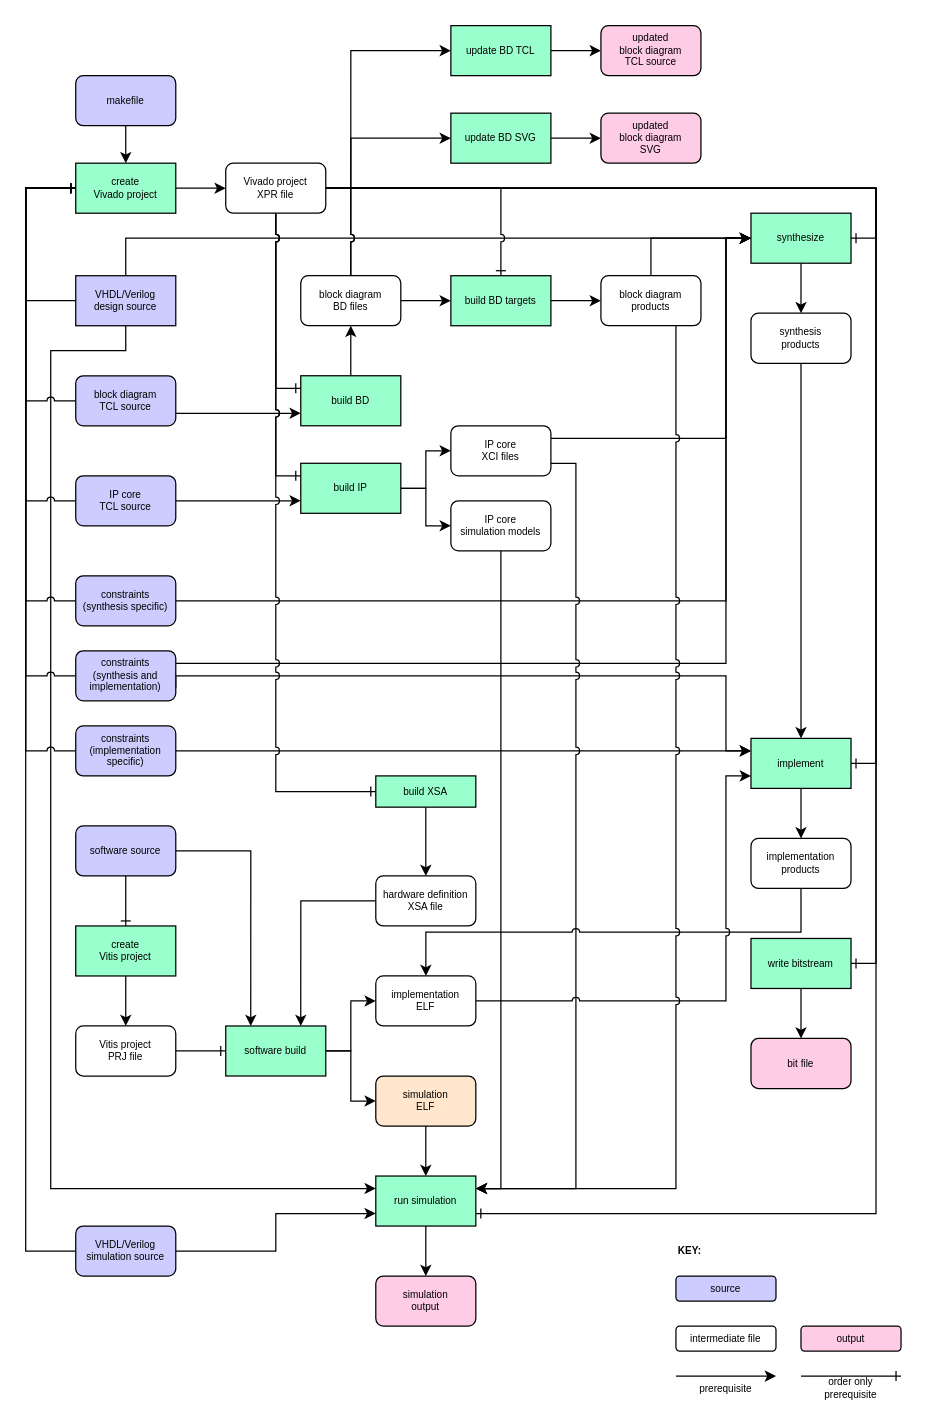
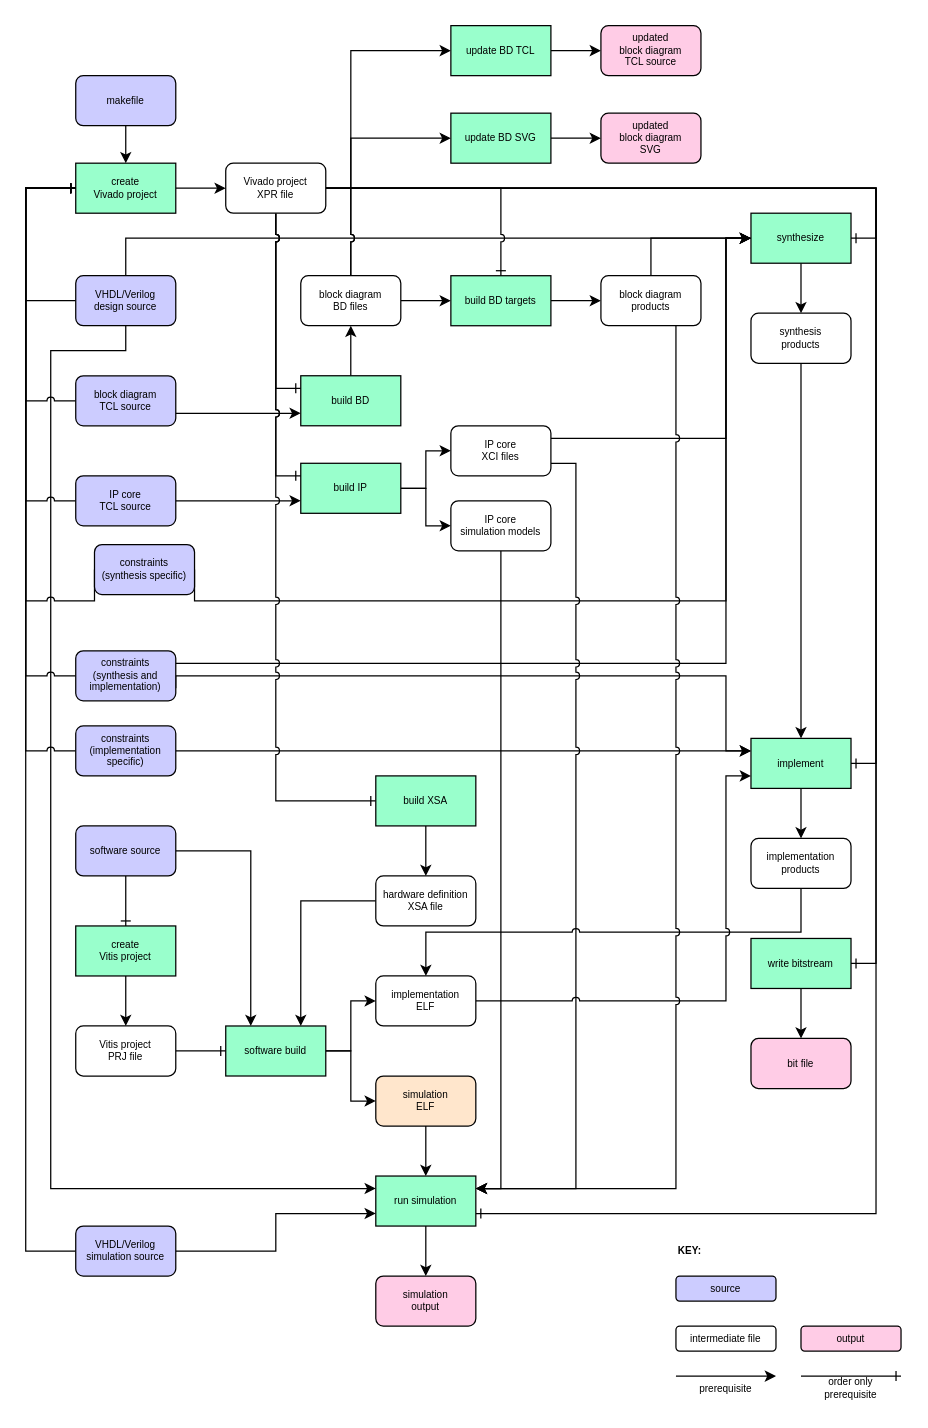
(126, 301) -> (126, 301)
(126, 601) -> (144, 569)
(426, 791) -> (426, 801)
